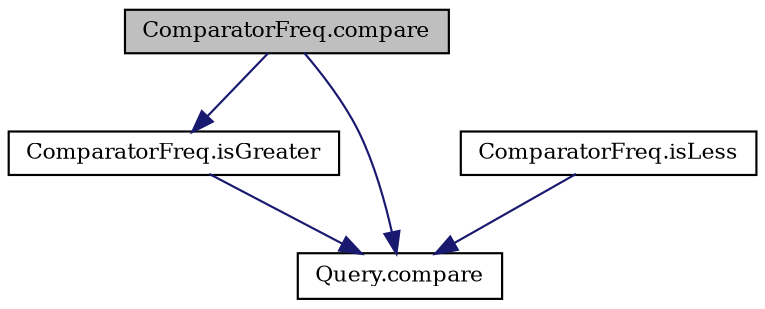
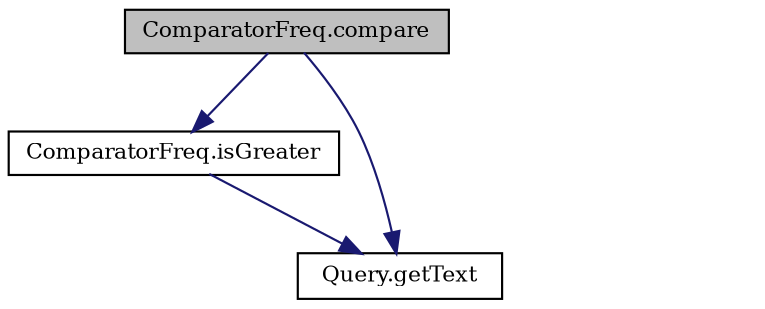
(609, 153) -> none
(400, 276) -> (400, 276)
